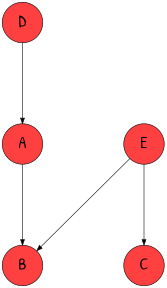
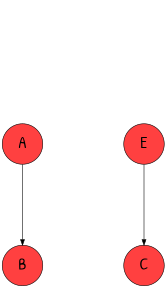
(22, 22) -> none
(85, 203) -> none
